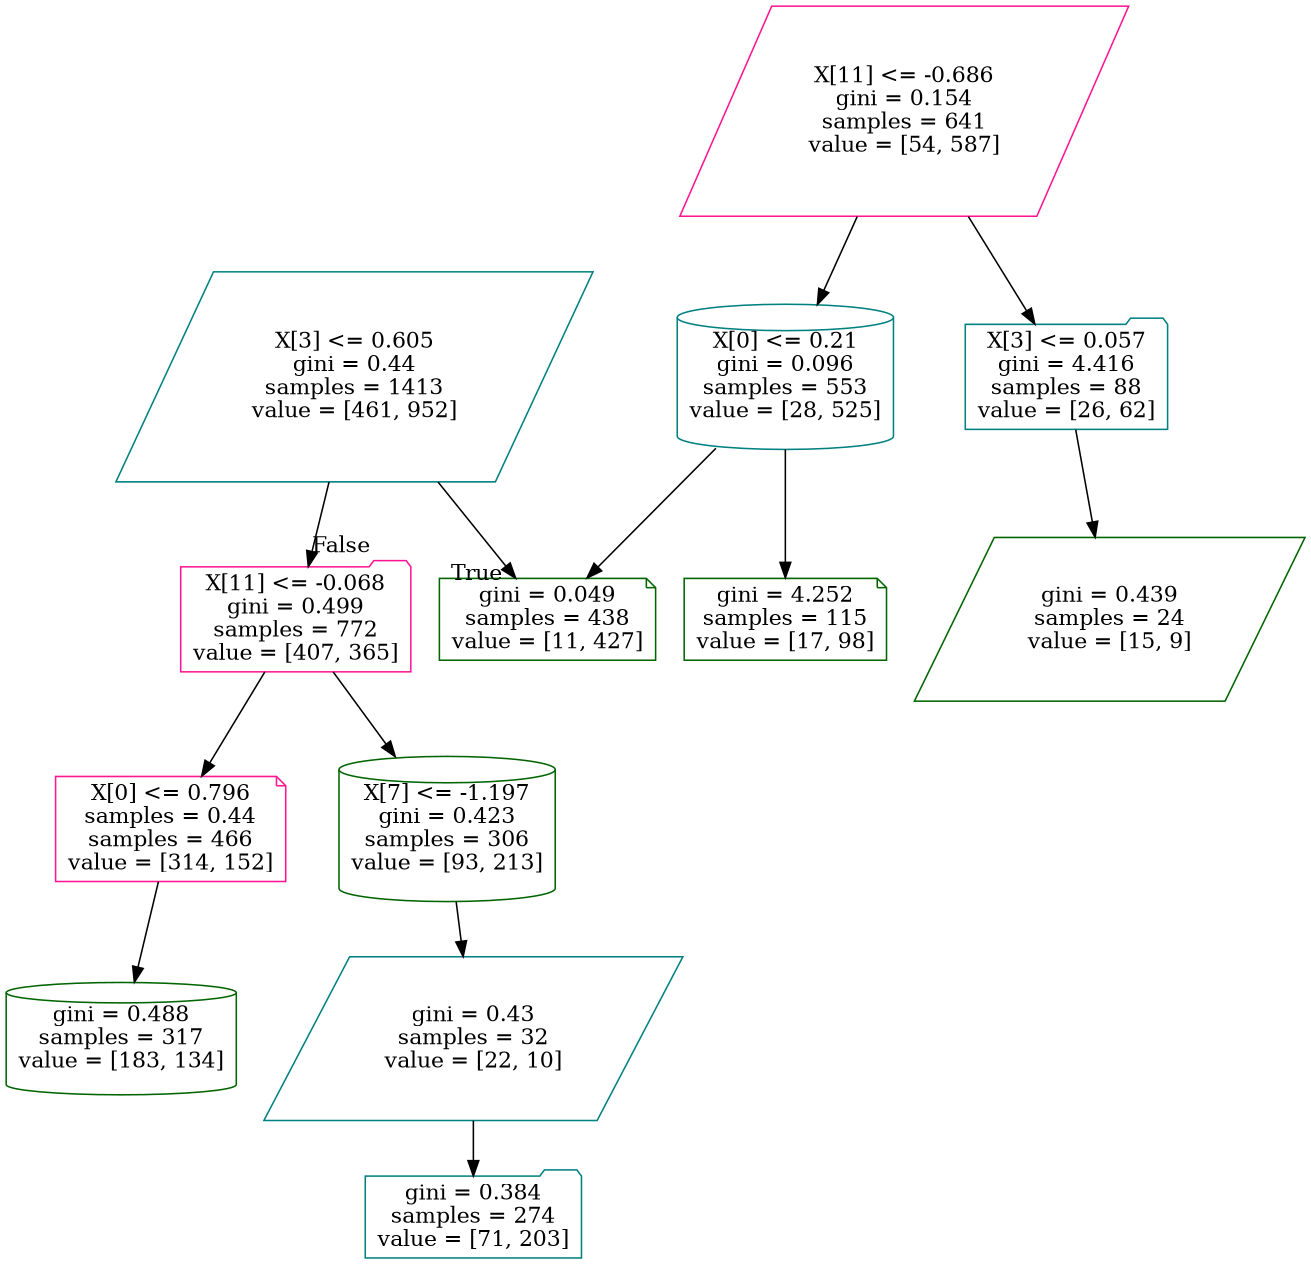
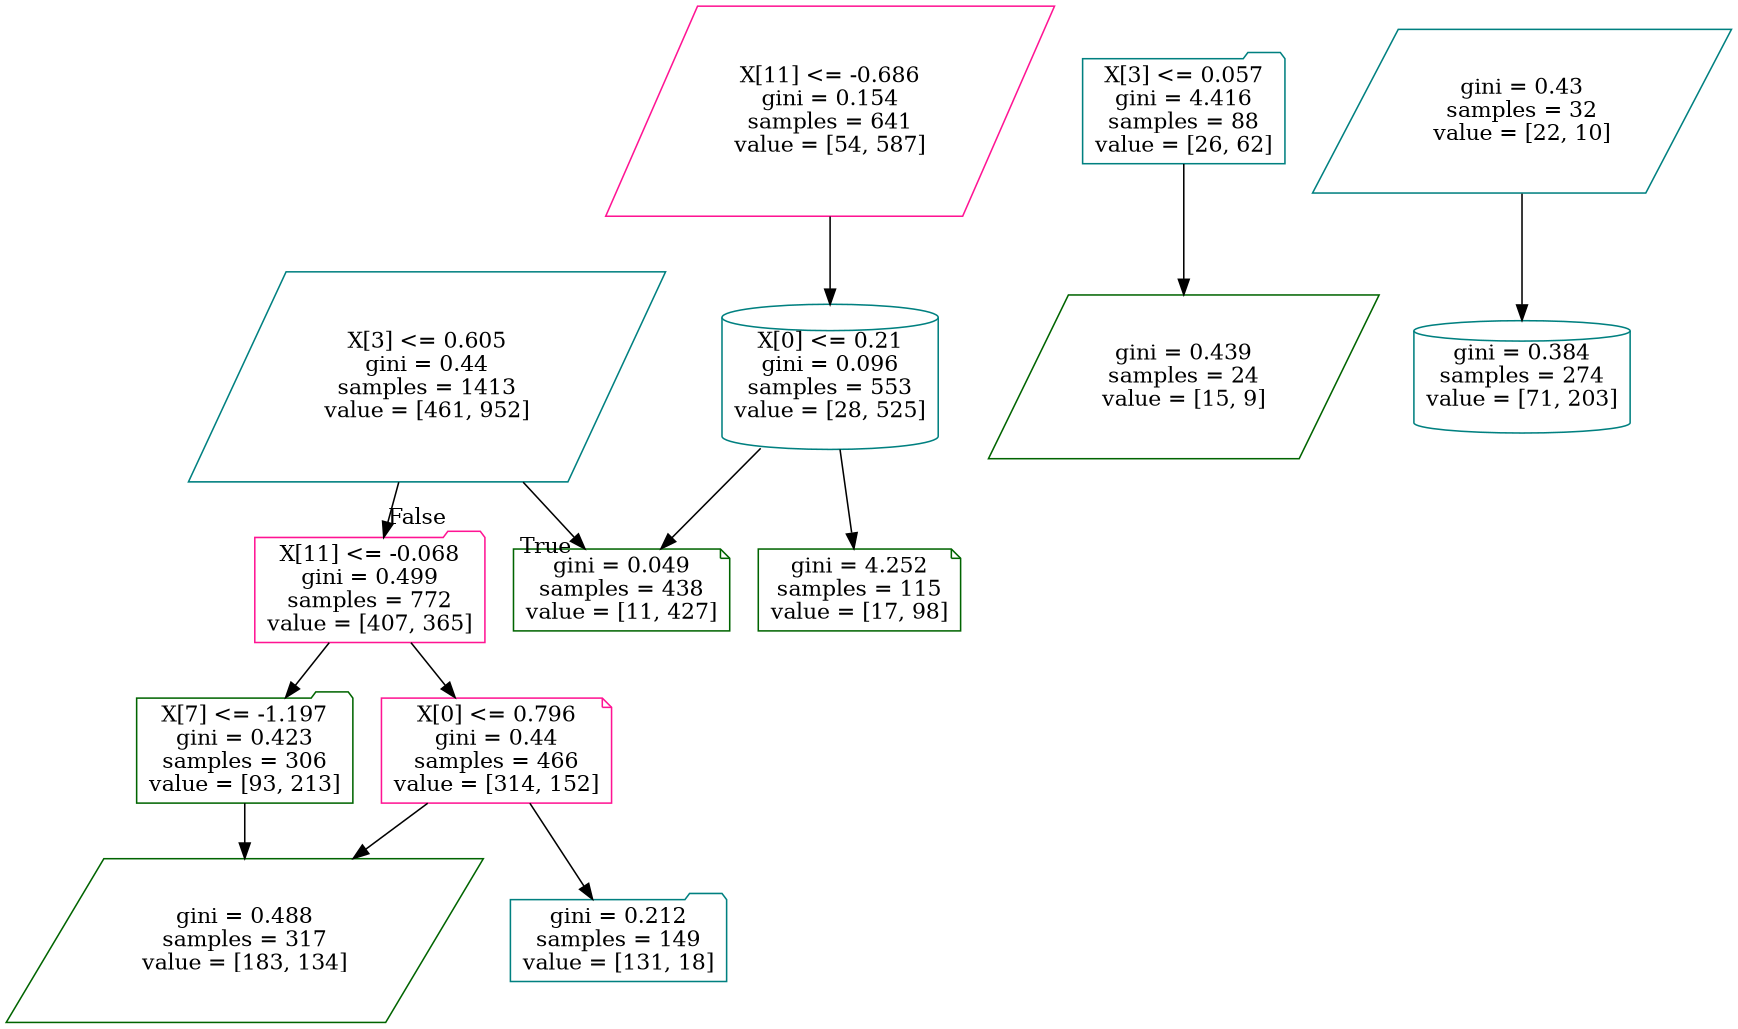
(997, 264) -> none
(171, 829) -> (497, 751)
(447, 829) -> (245, 751)
(459, 921) -> (245, 823)
none -> (619, 941)
(121, 1039) -> (245, 941)
(473, 1217) -> (1522, 377)
